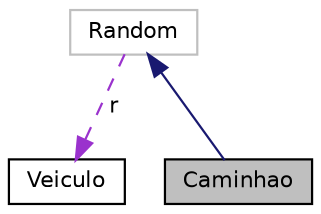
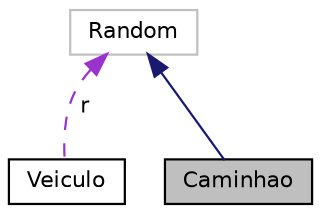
(105, 97) -> (68, 112)
